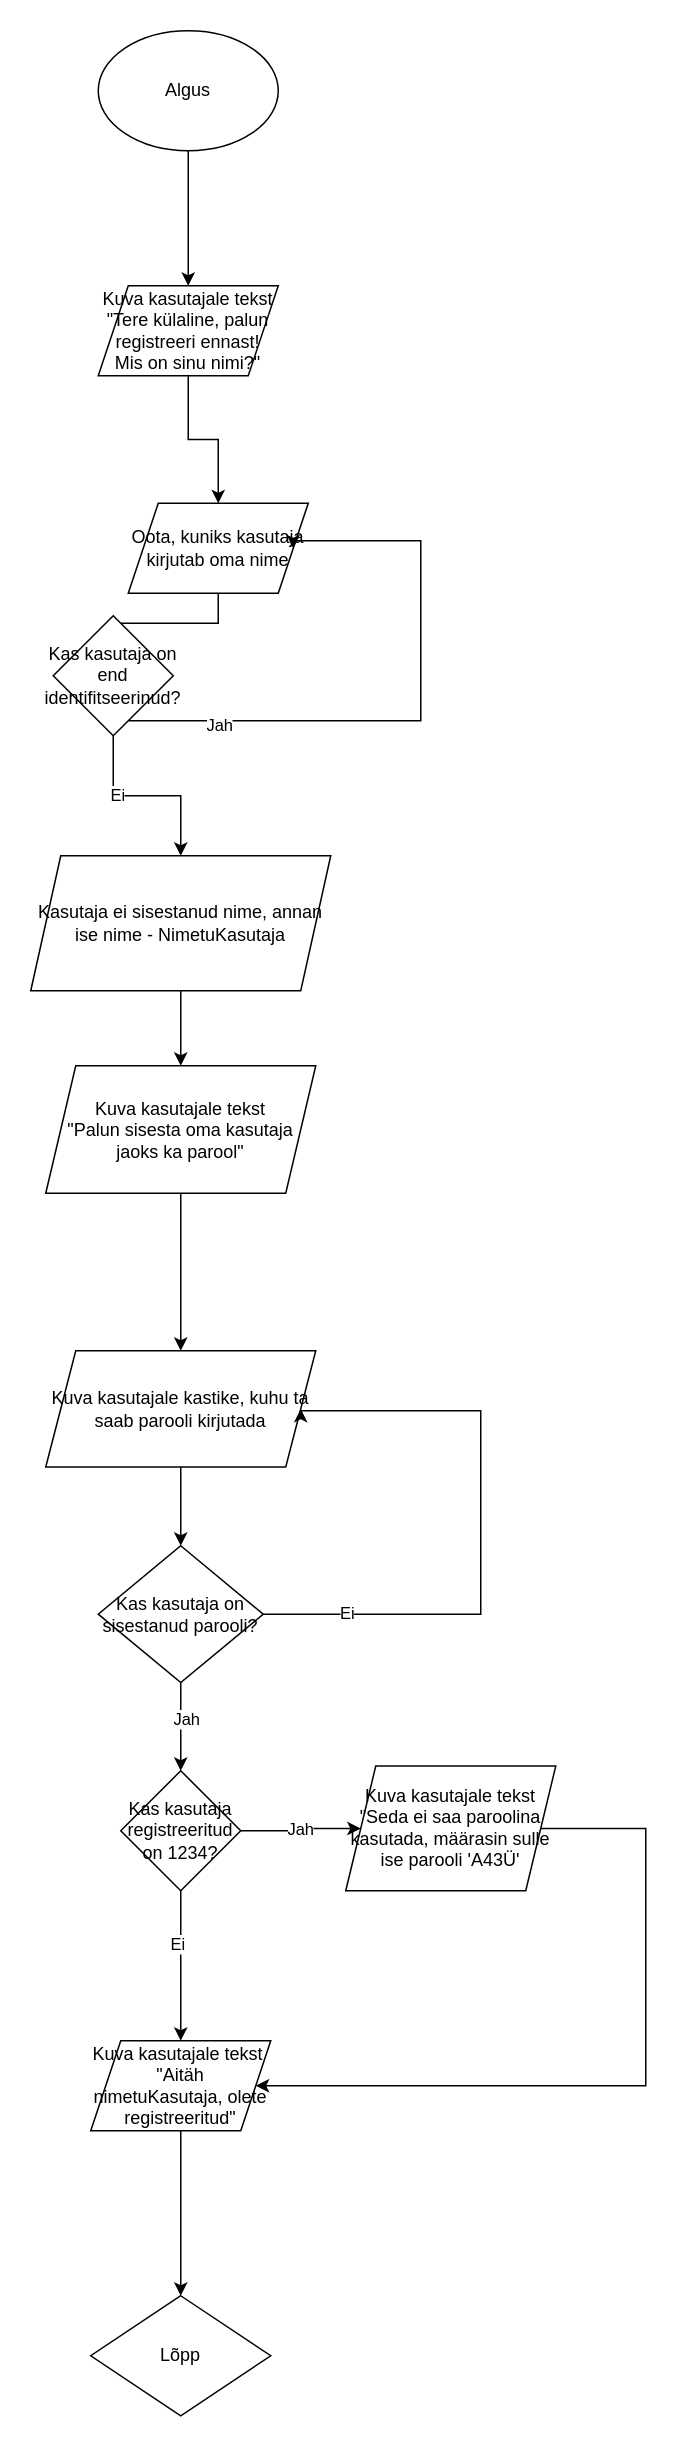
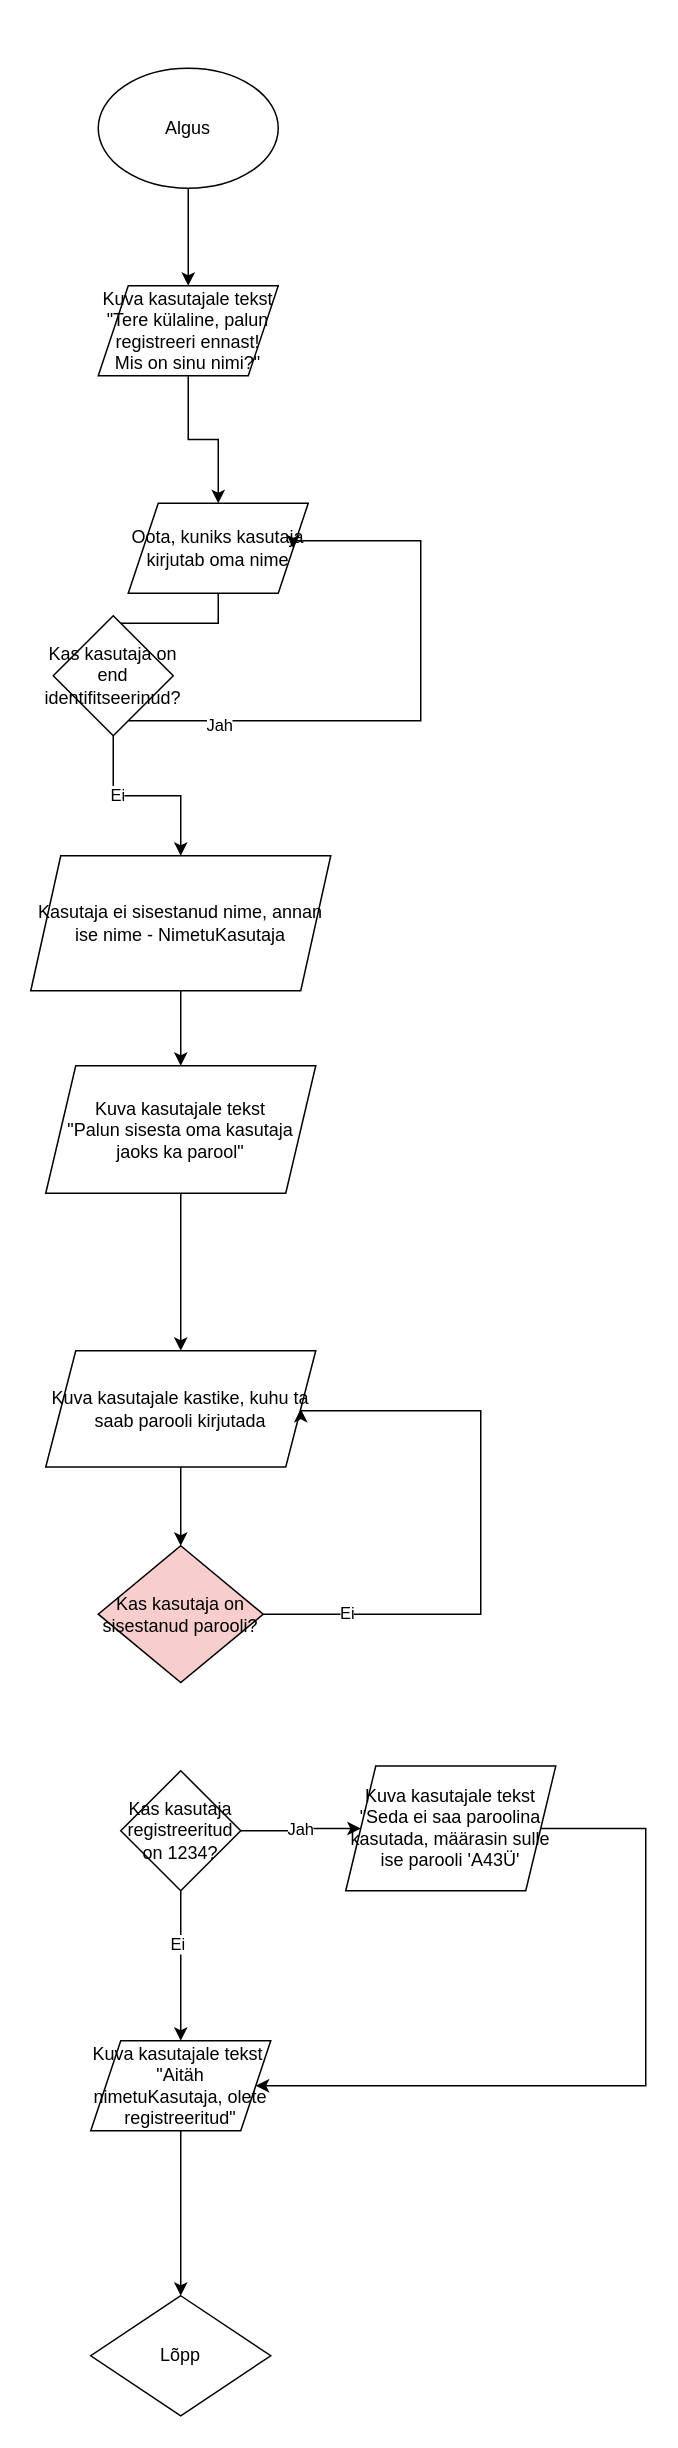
(188, 91) -> (188, 128)
(181, 1614) -> (181, 1614)
(181, 1722) -> none
